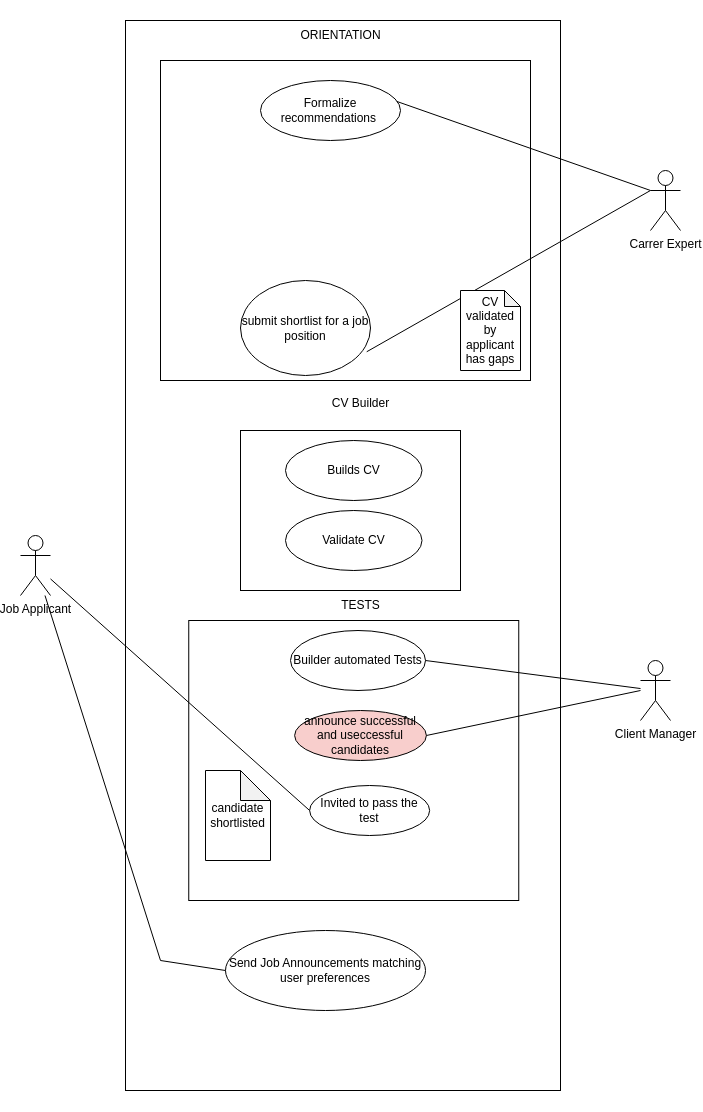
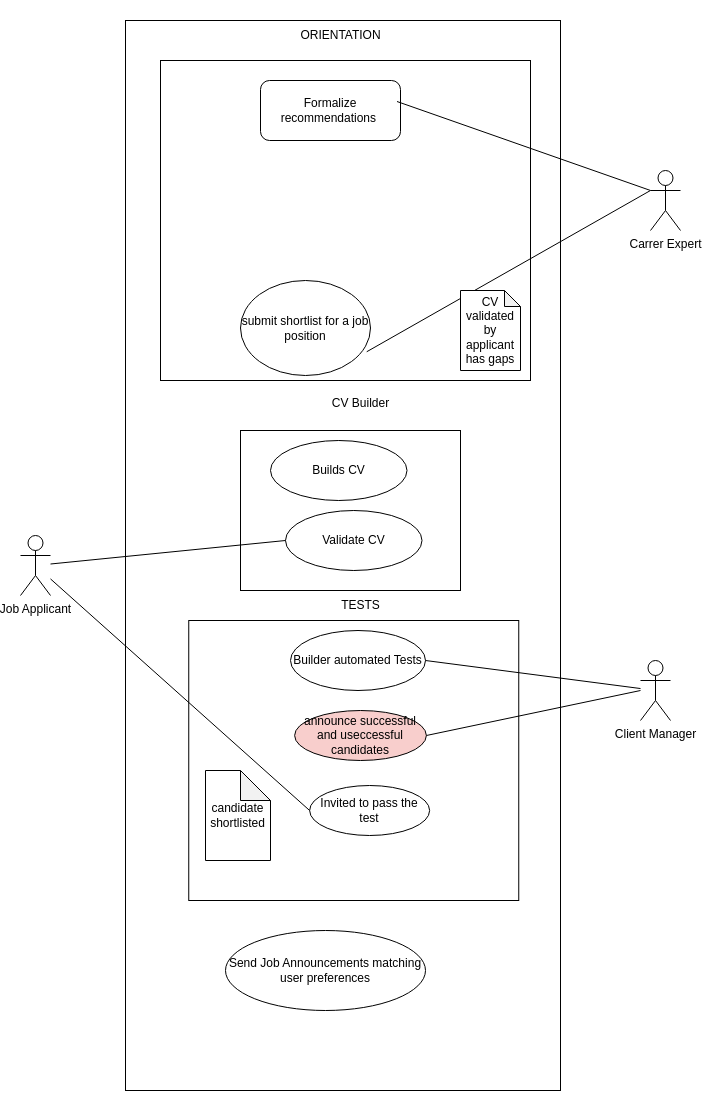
(331, 111) -> (331, 111)
(354, 471) -> (339, 471)
none -> (168, 552)
(112, 809) -> none
